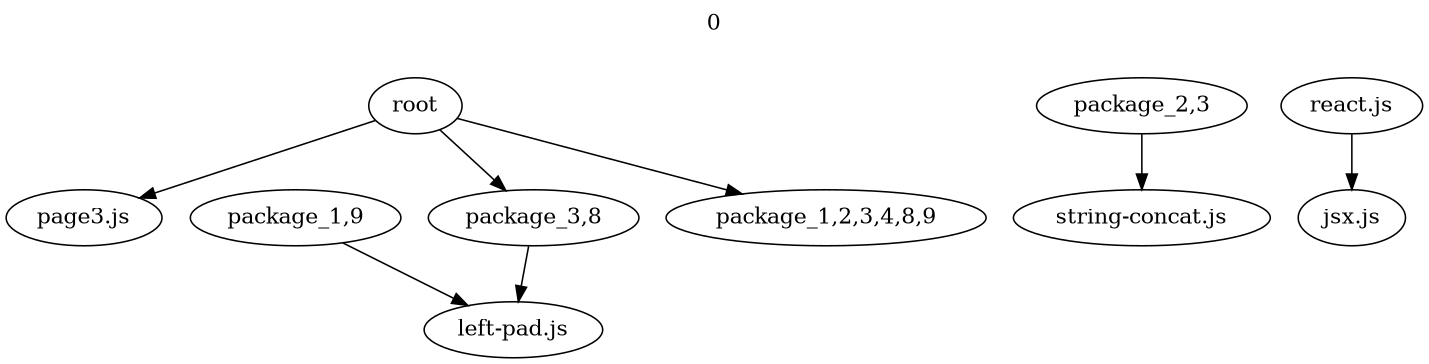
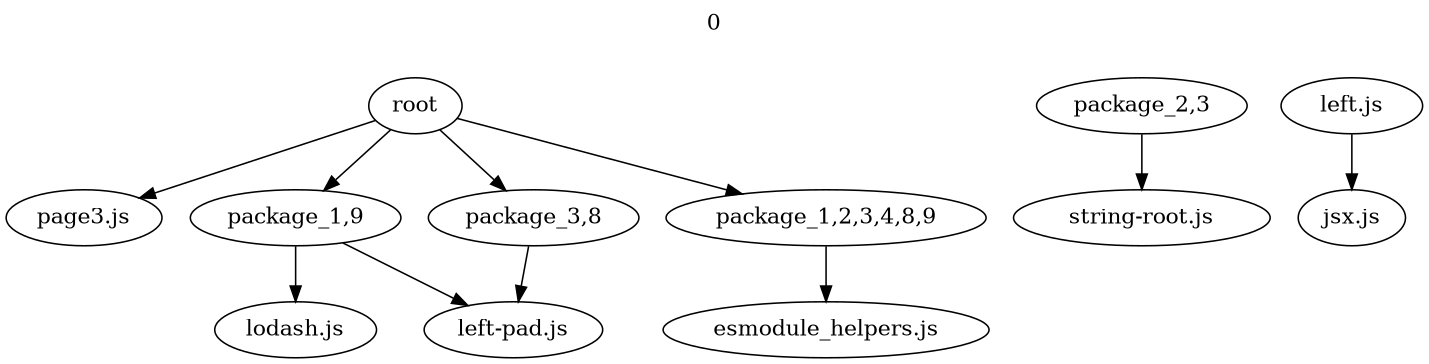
(1352, 106) -> (1352, 106)
none -> (363, 155)
(1142, 218) -> (1142, 218)
none -> (296, 330)
none -> (826, 330)
